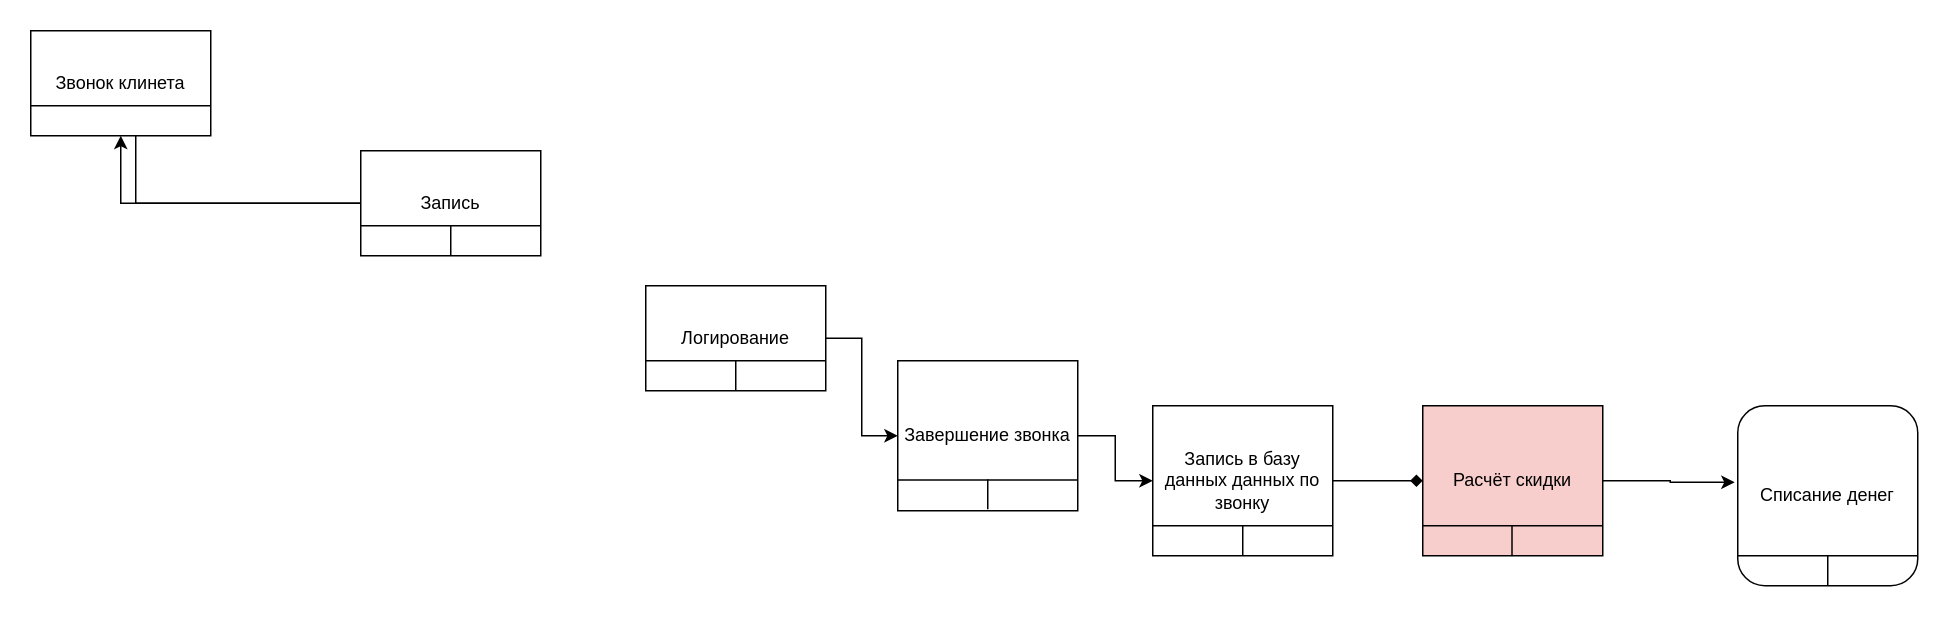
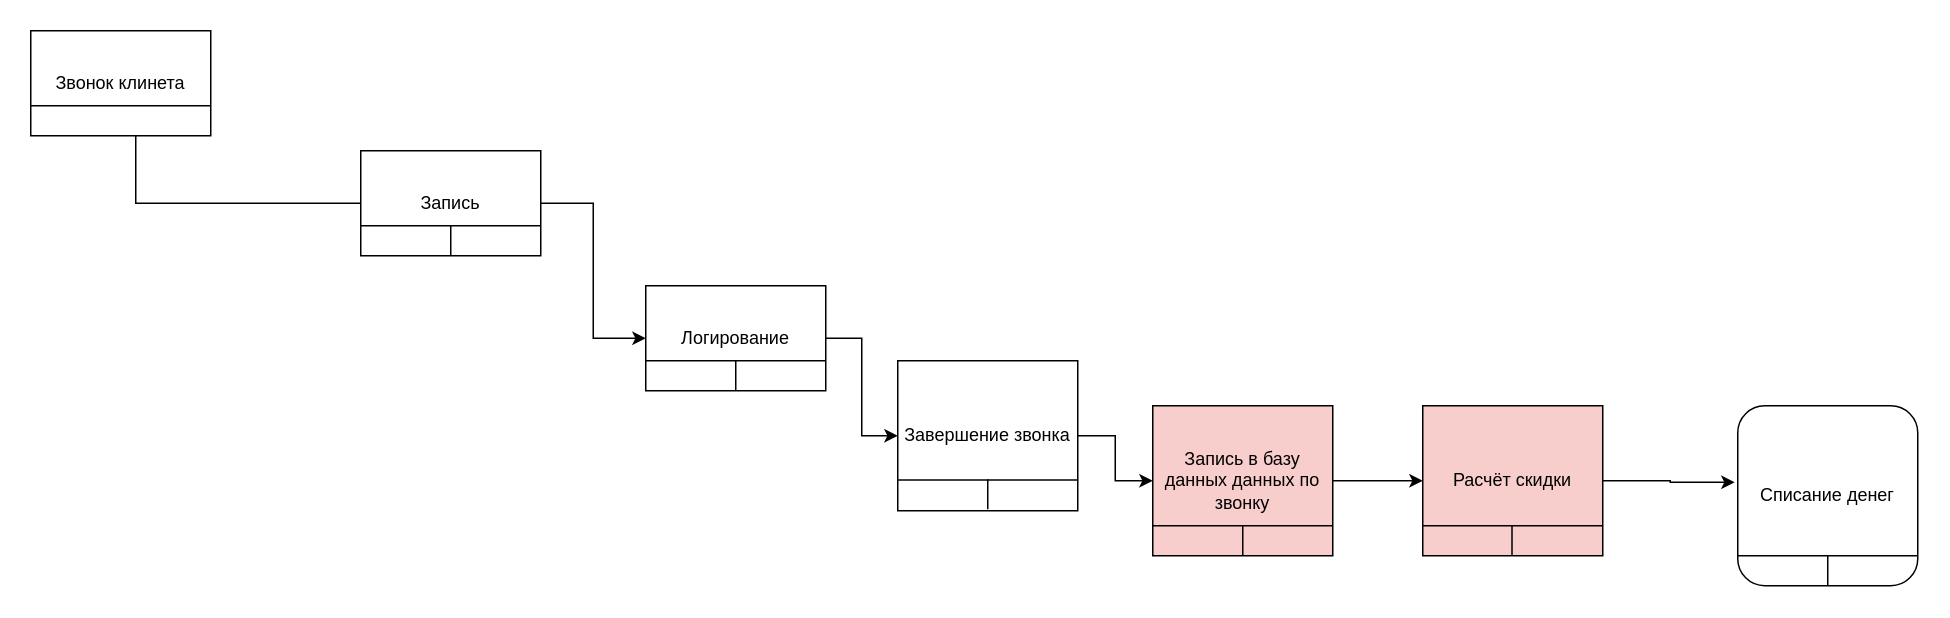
(121, 180) -> (593, 265)
(1243, 481) -> (1243, 481)
(1410, 481) -> (1411, 481)
